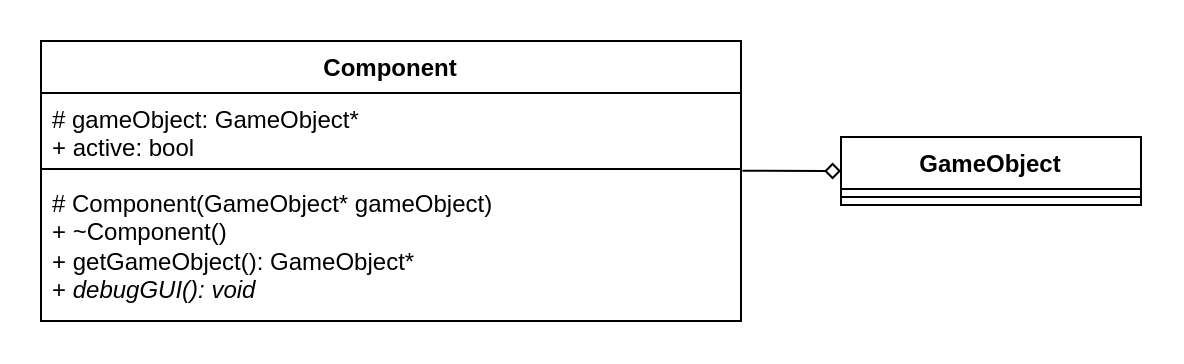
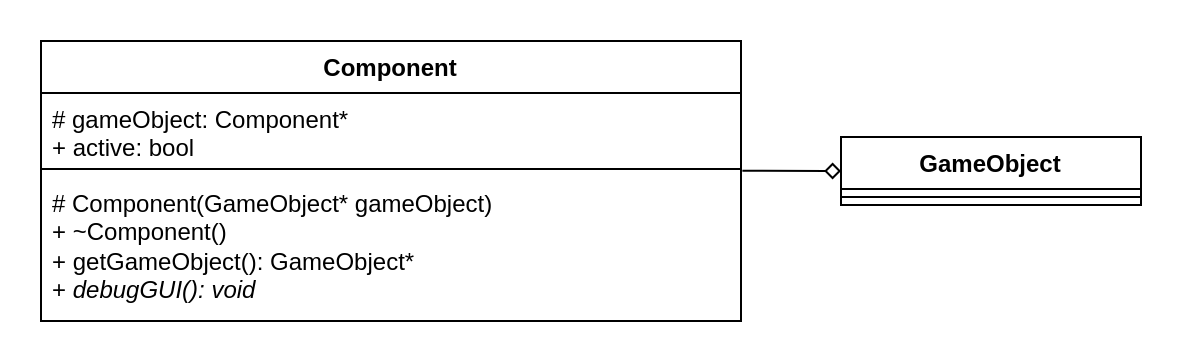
(217, 120) -> (210, 120)
